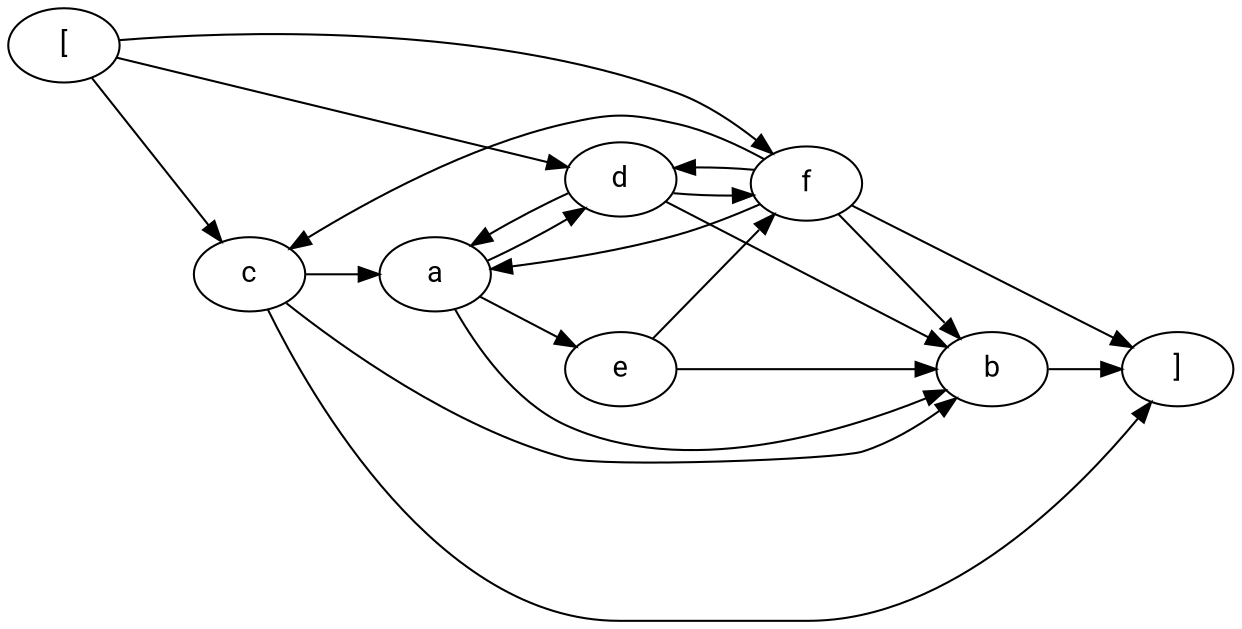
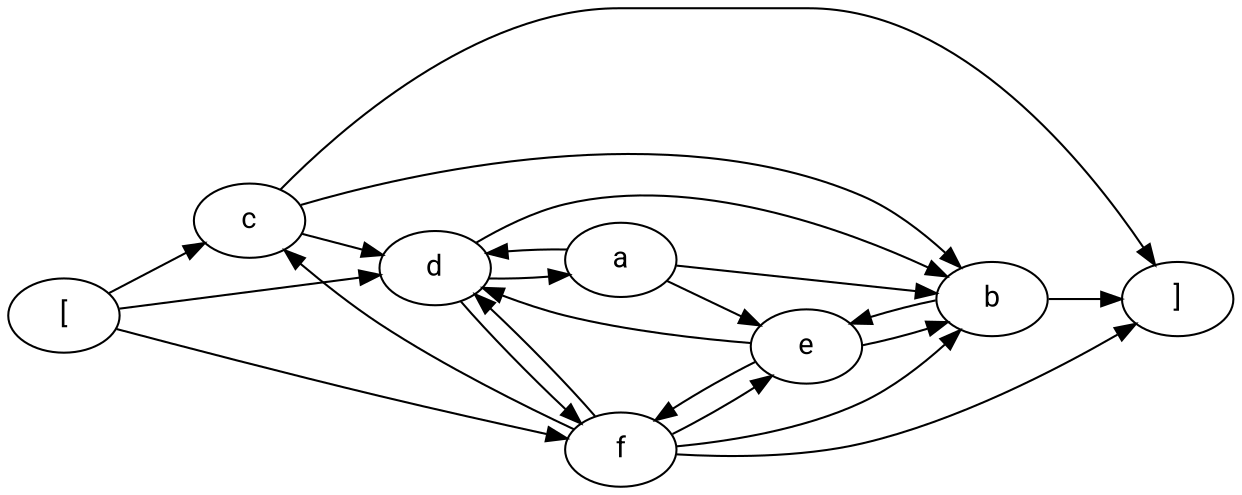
(638, 245) -> (714, 412)
(332, 274) -> (332, 242)
none -> (903, 308)
none -> (625, 328)
